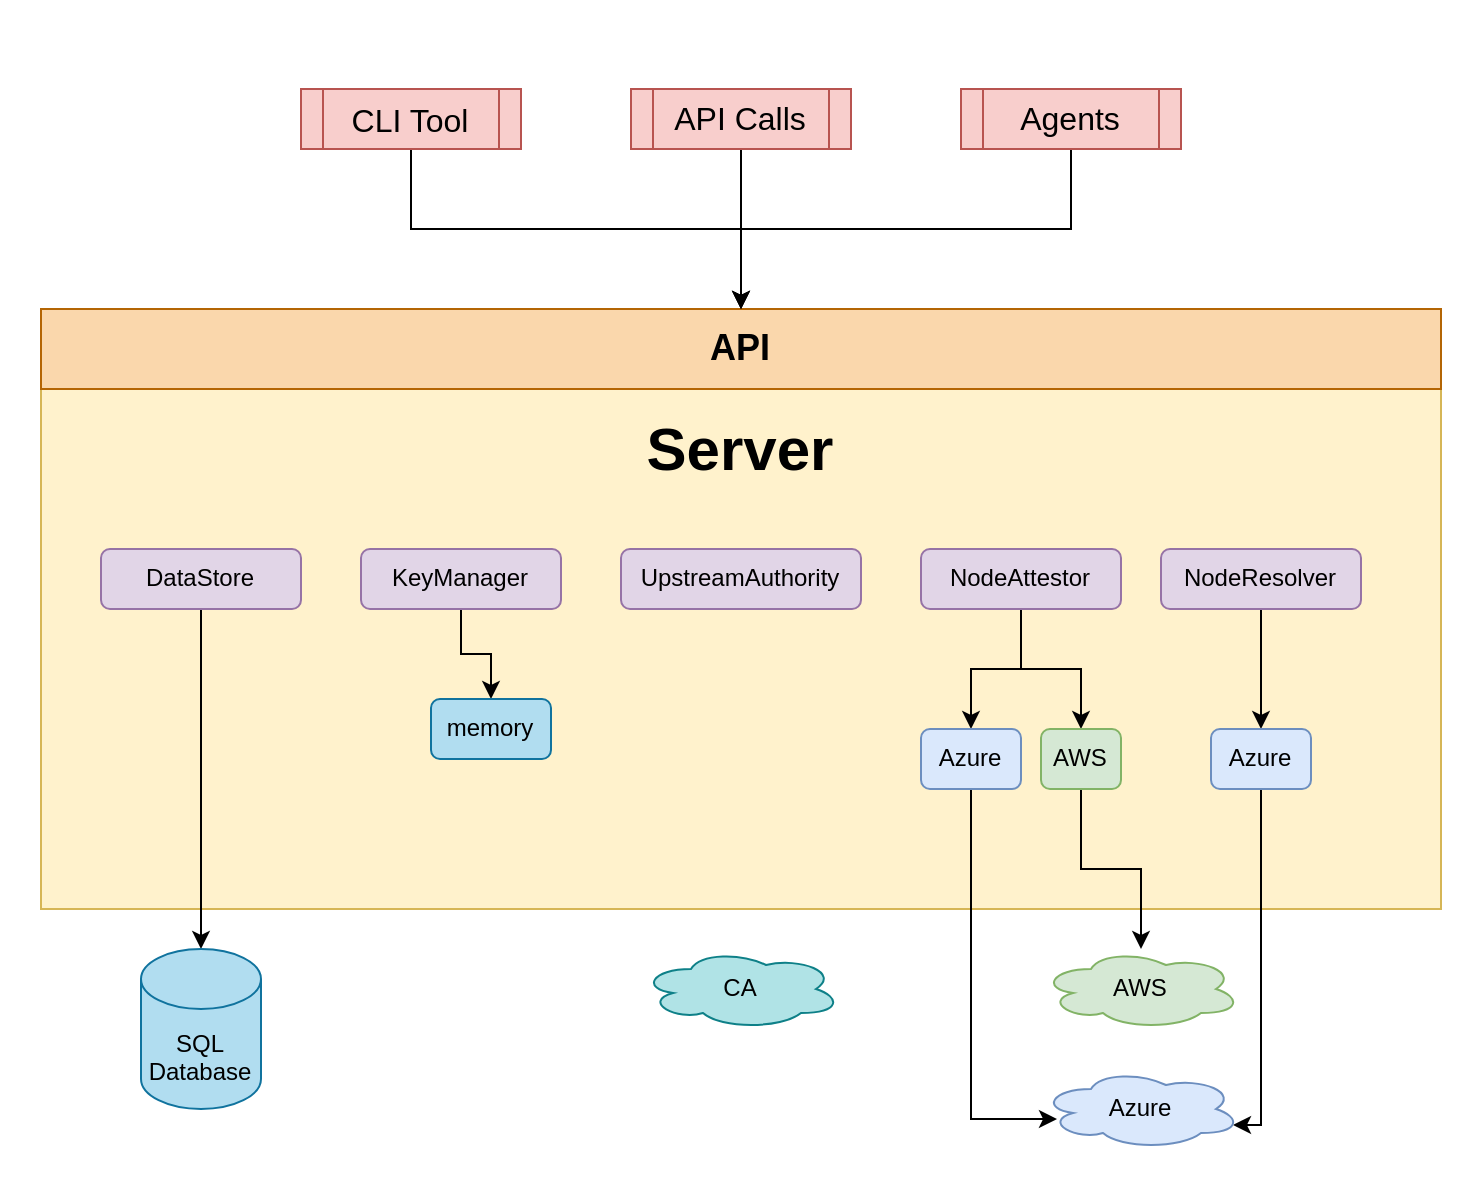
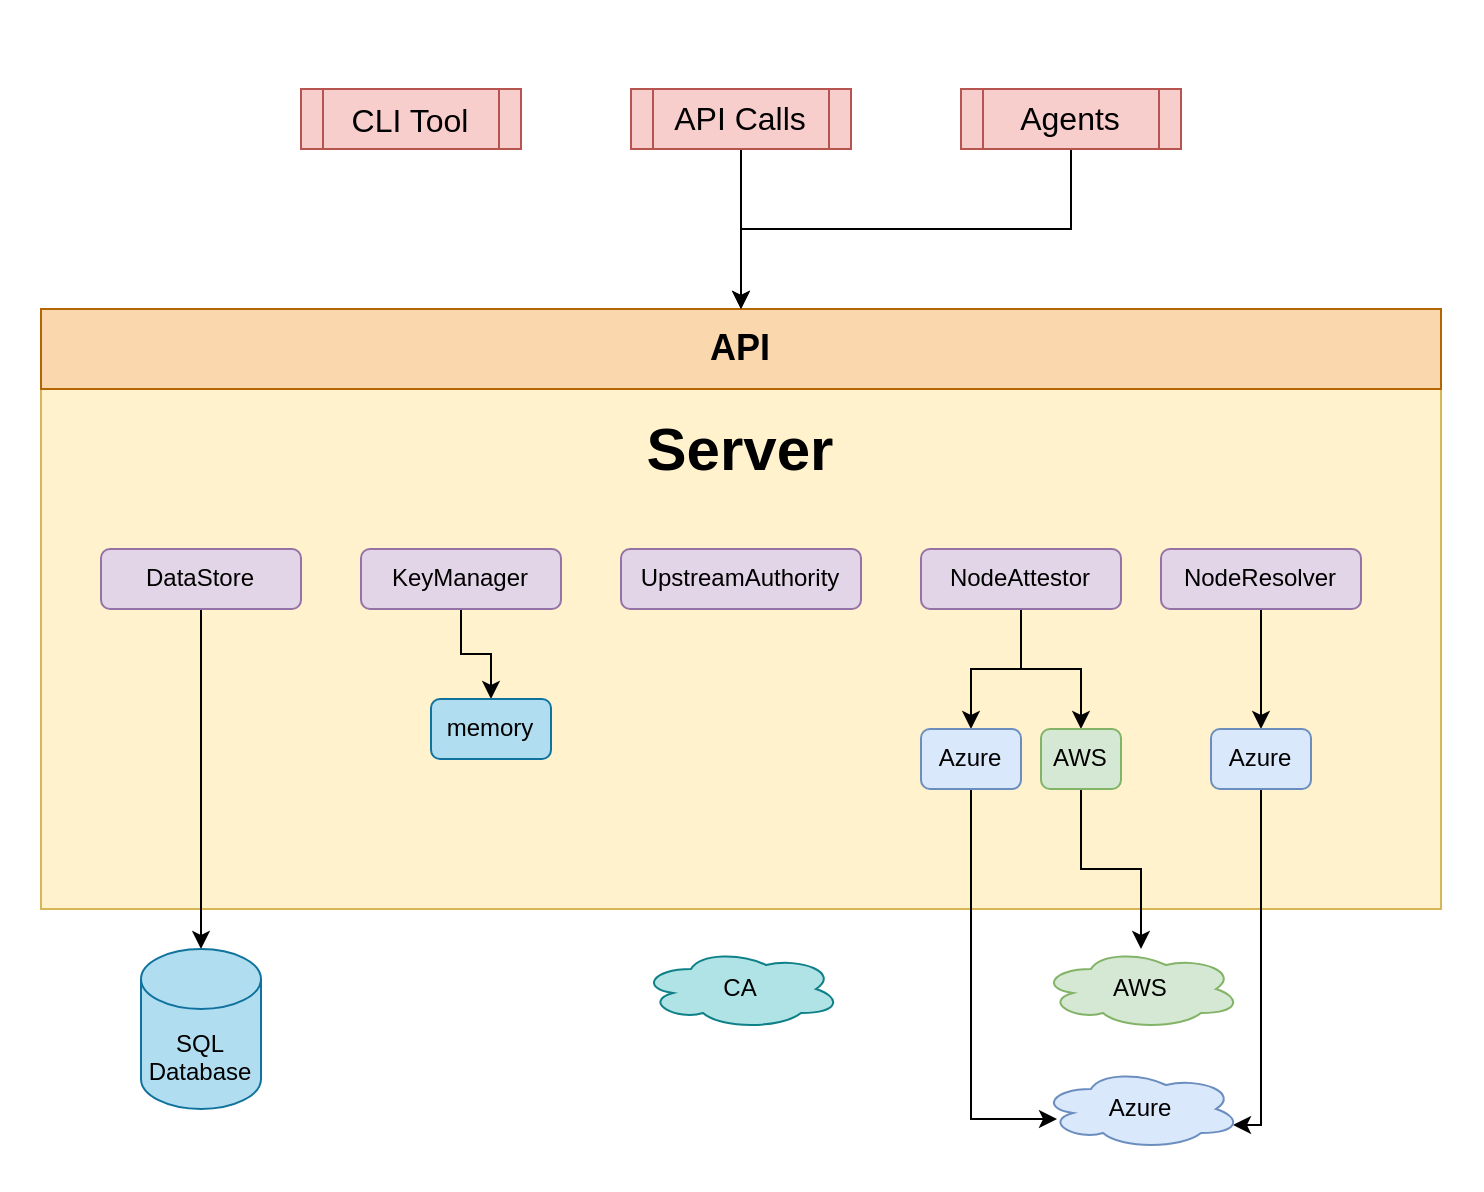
(534, 229) -> none
